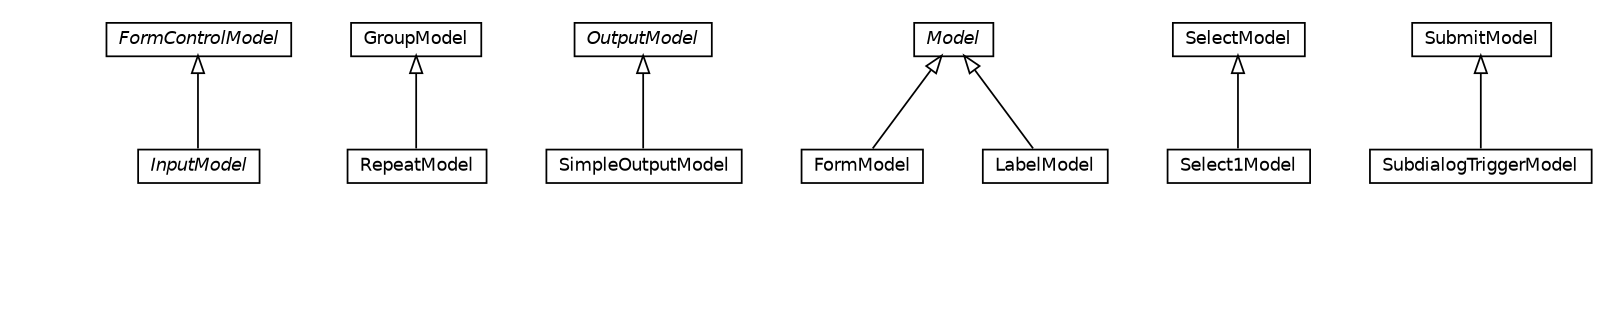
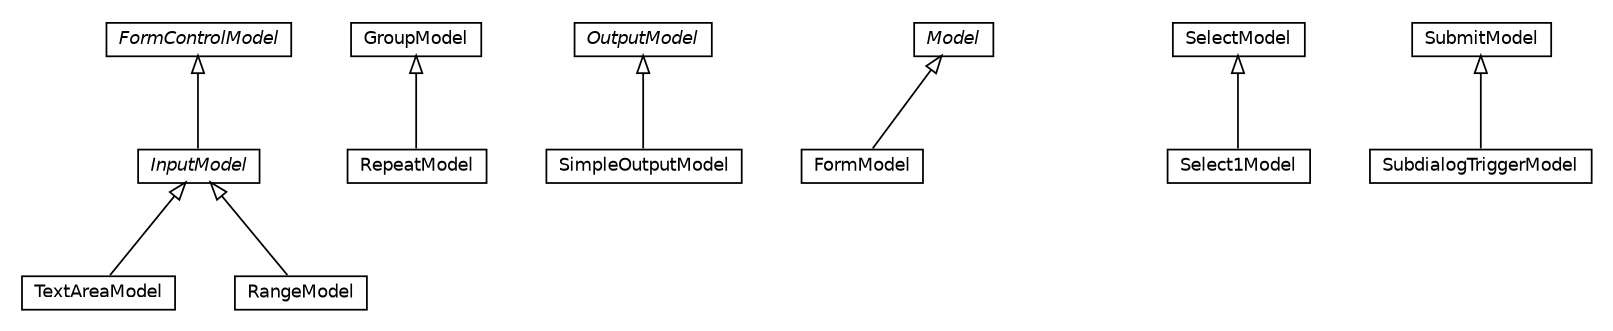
(1044, 165) -> none
none -> (98, 292)
none -> (300, 292)
